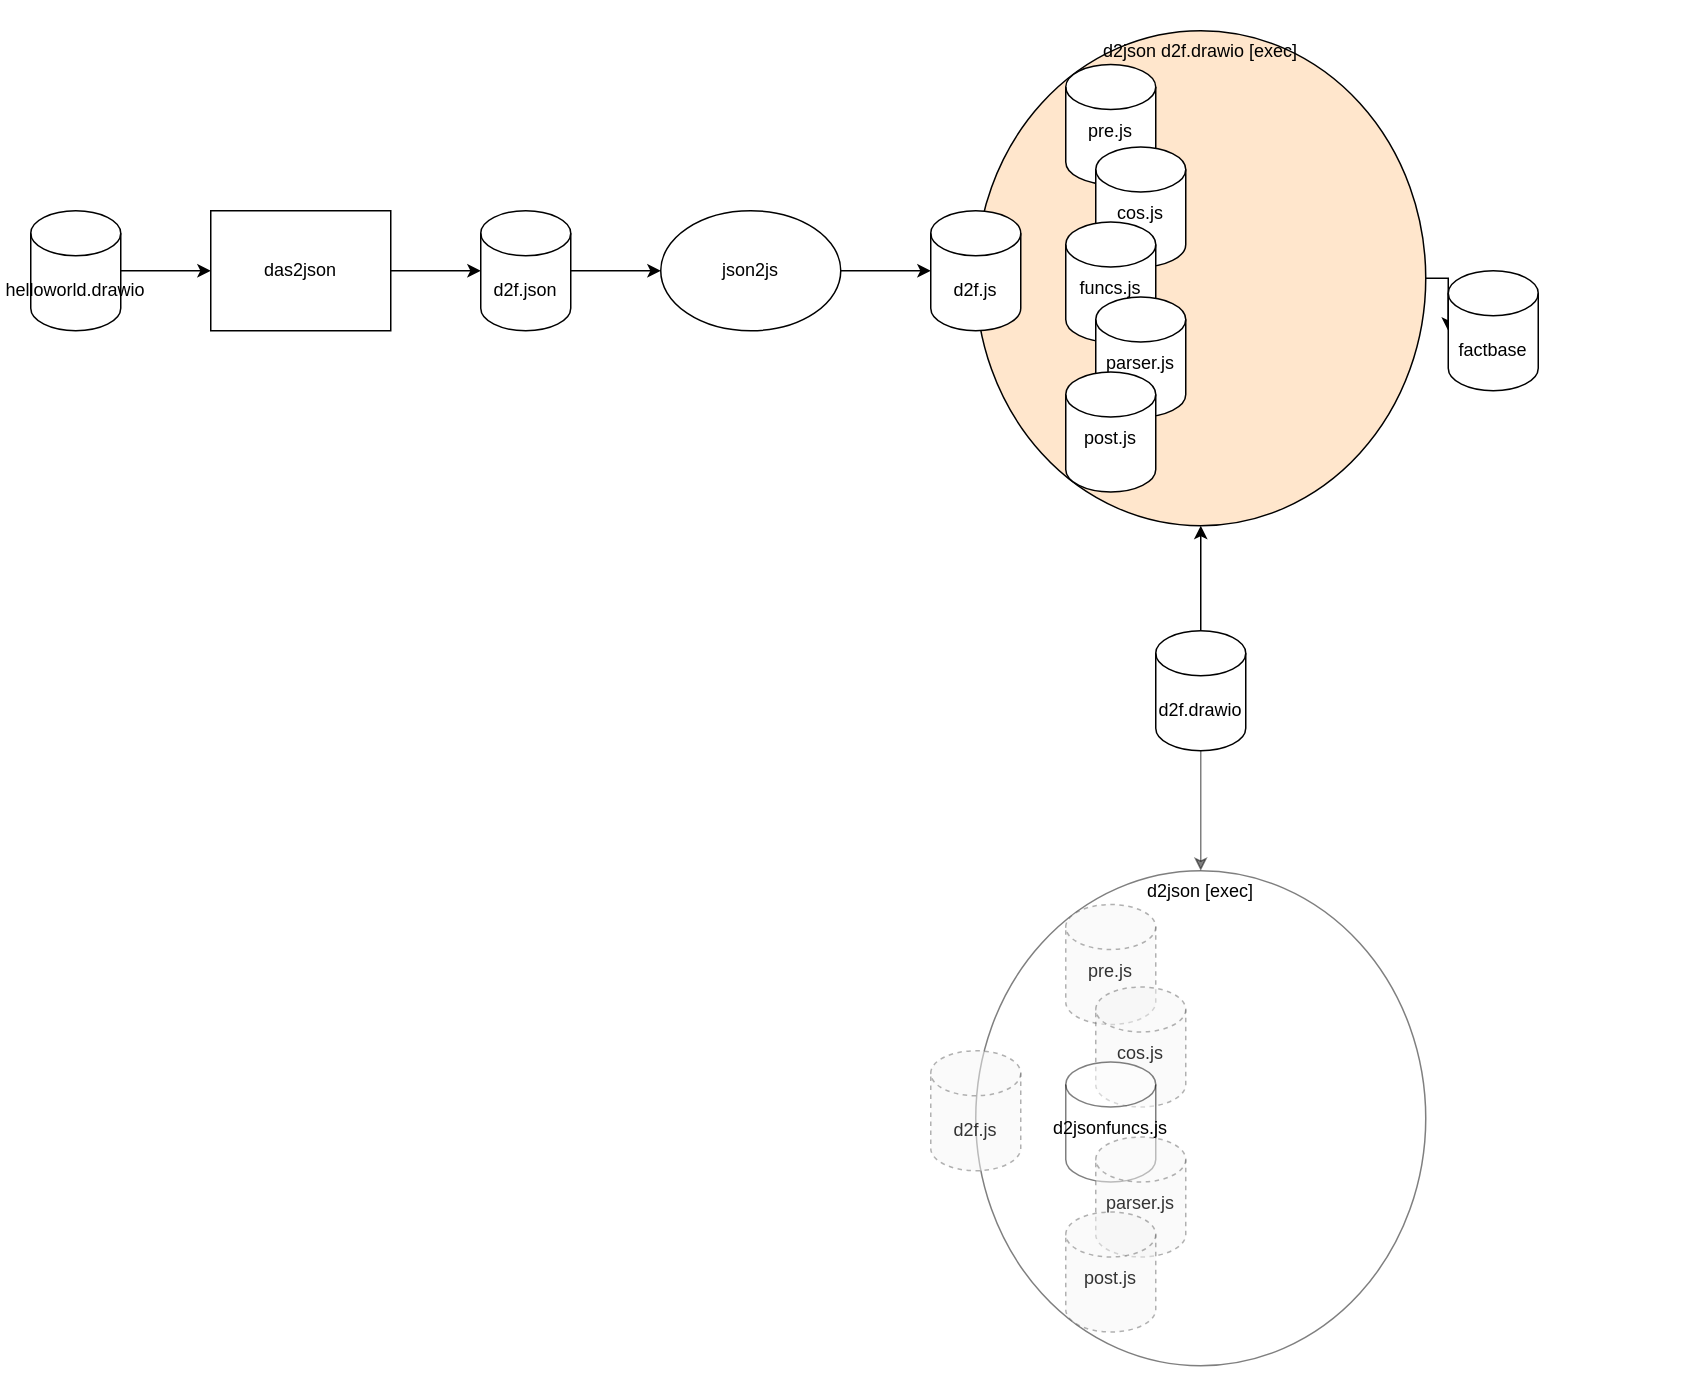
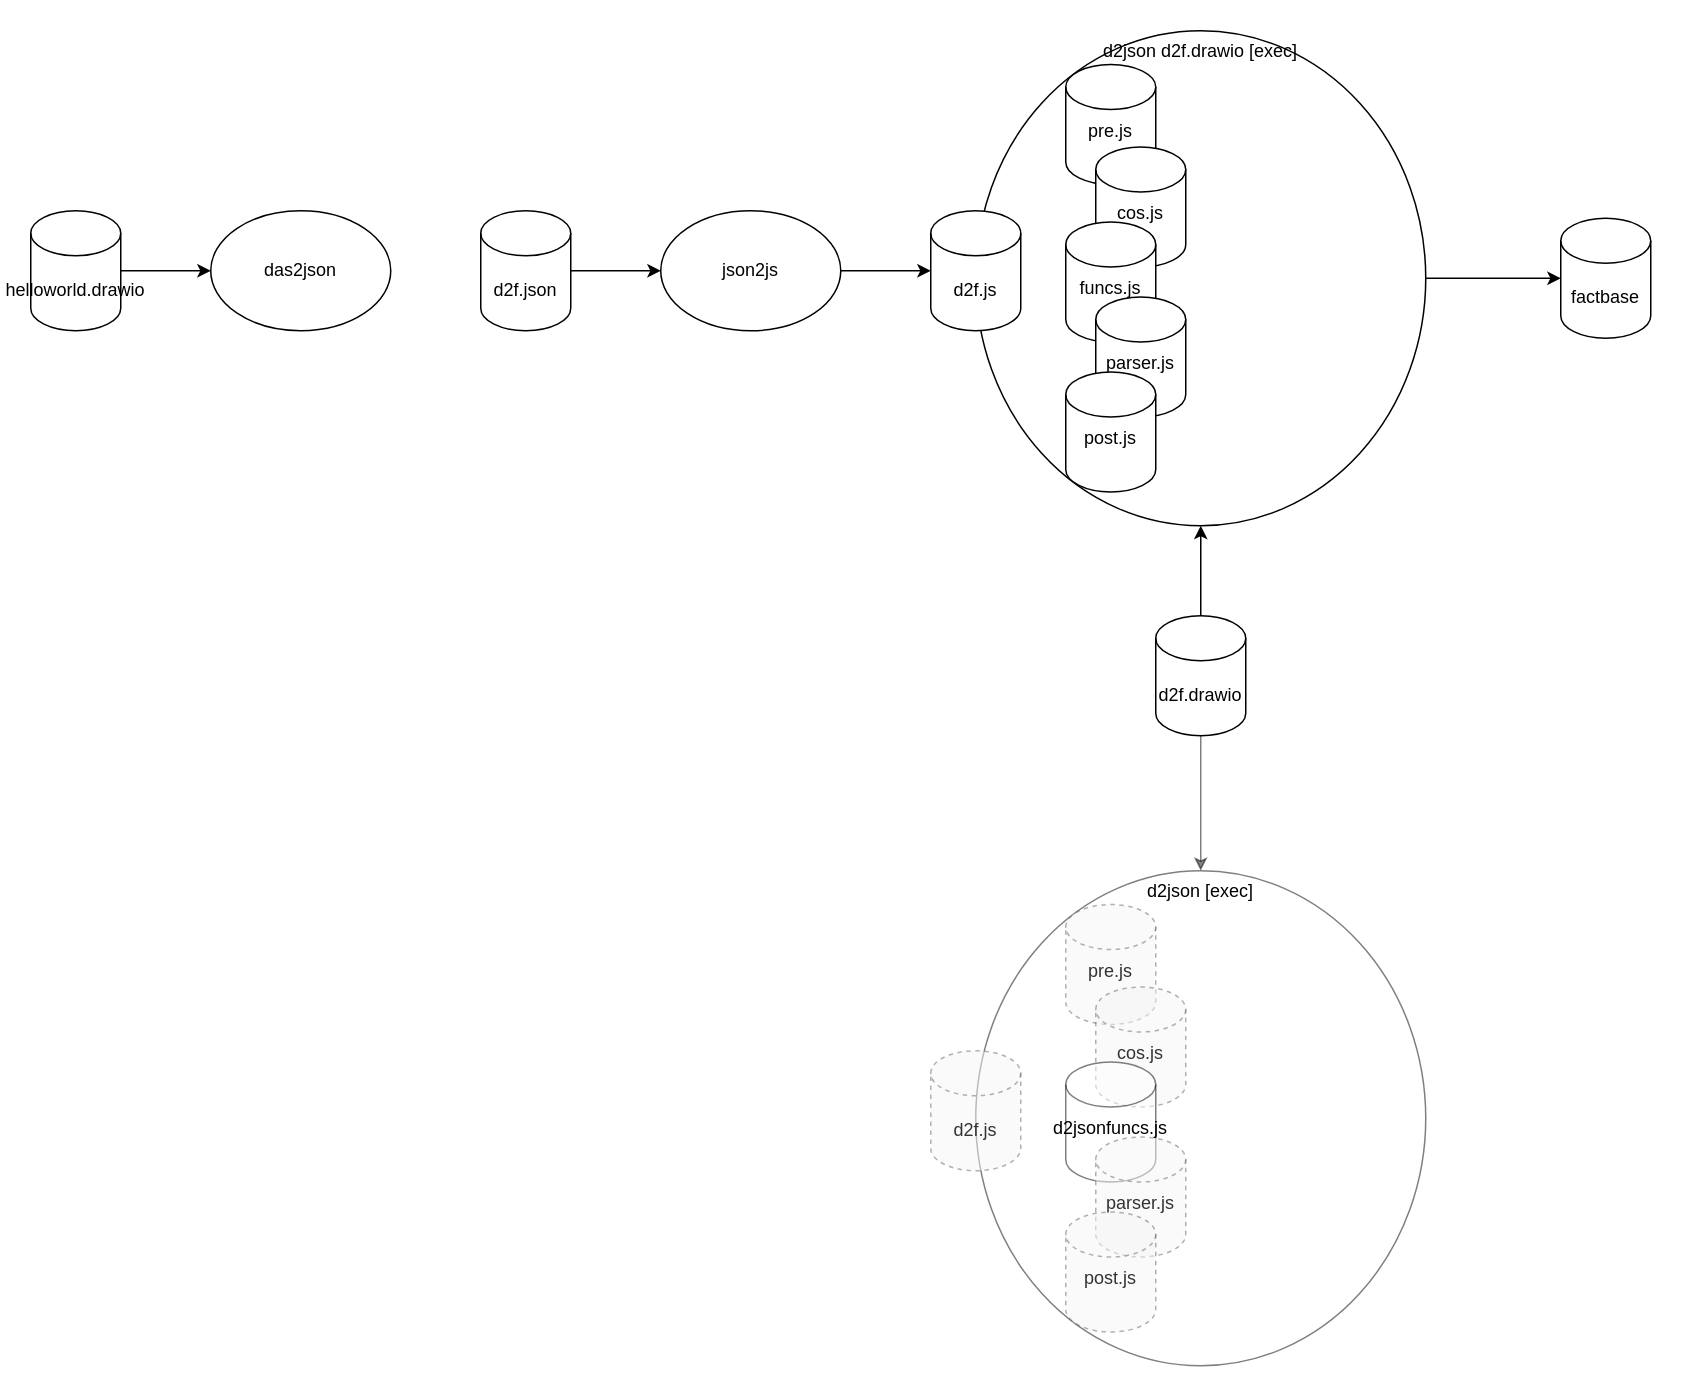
(301, 271) -> (301, 271)
(431, 271) -> none
(1201, 278) -> (1201, 278)
(1493, 331) -> (1606, 278)
(1201, 691) -> (1201, 676)
